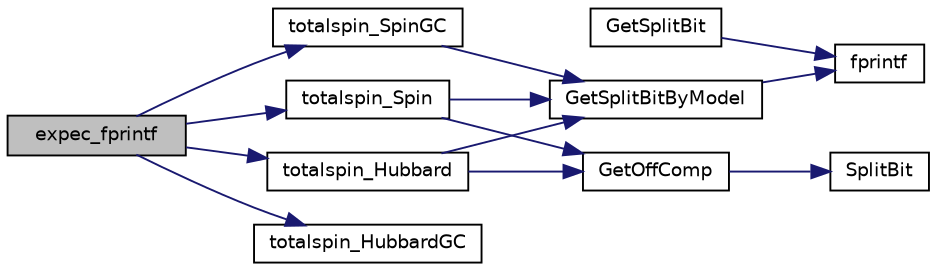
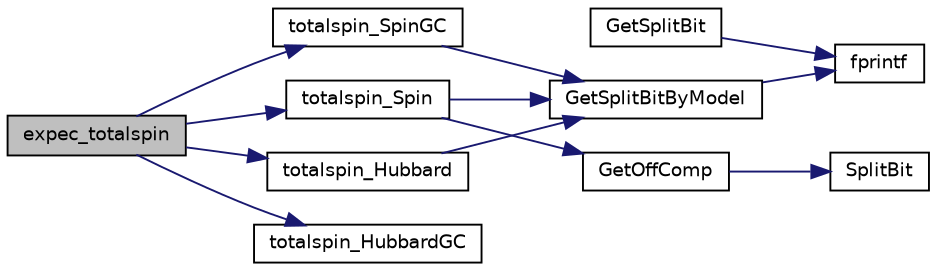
(97, 136) -> (97, 136)
(516, 172) -> none
